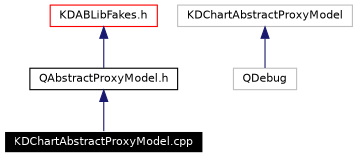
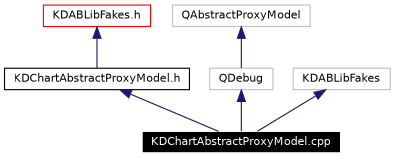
(265, 16) -> (241, 16)
(104, 79) -> (97, 79)
none -> (342, 79)
none -> (241, 116)
